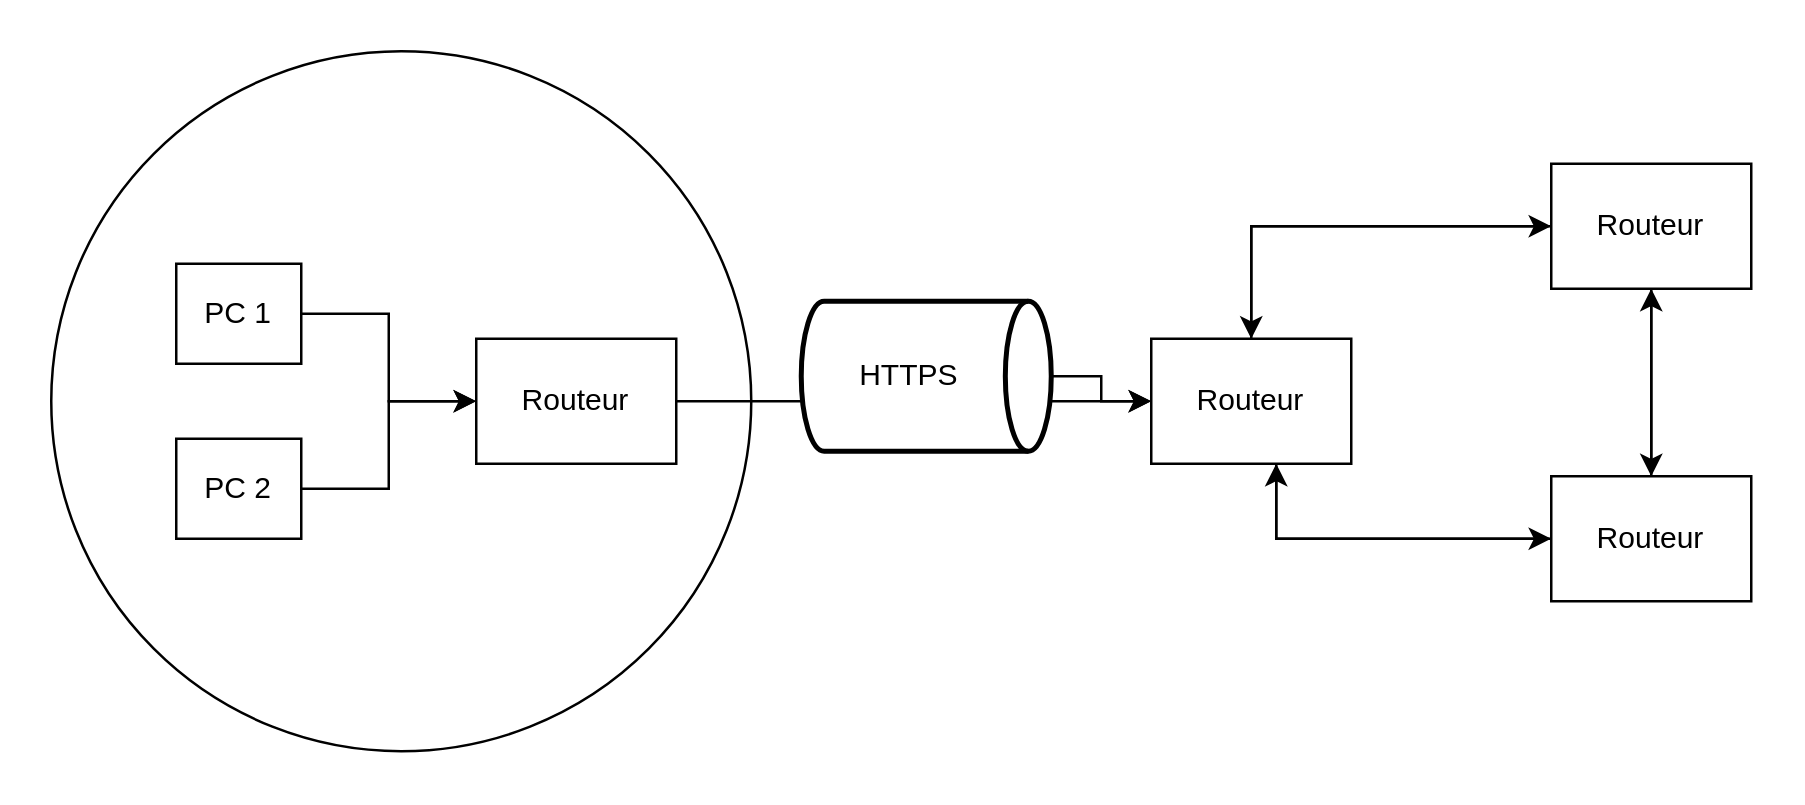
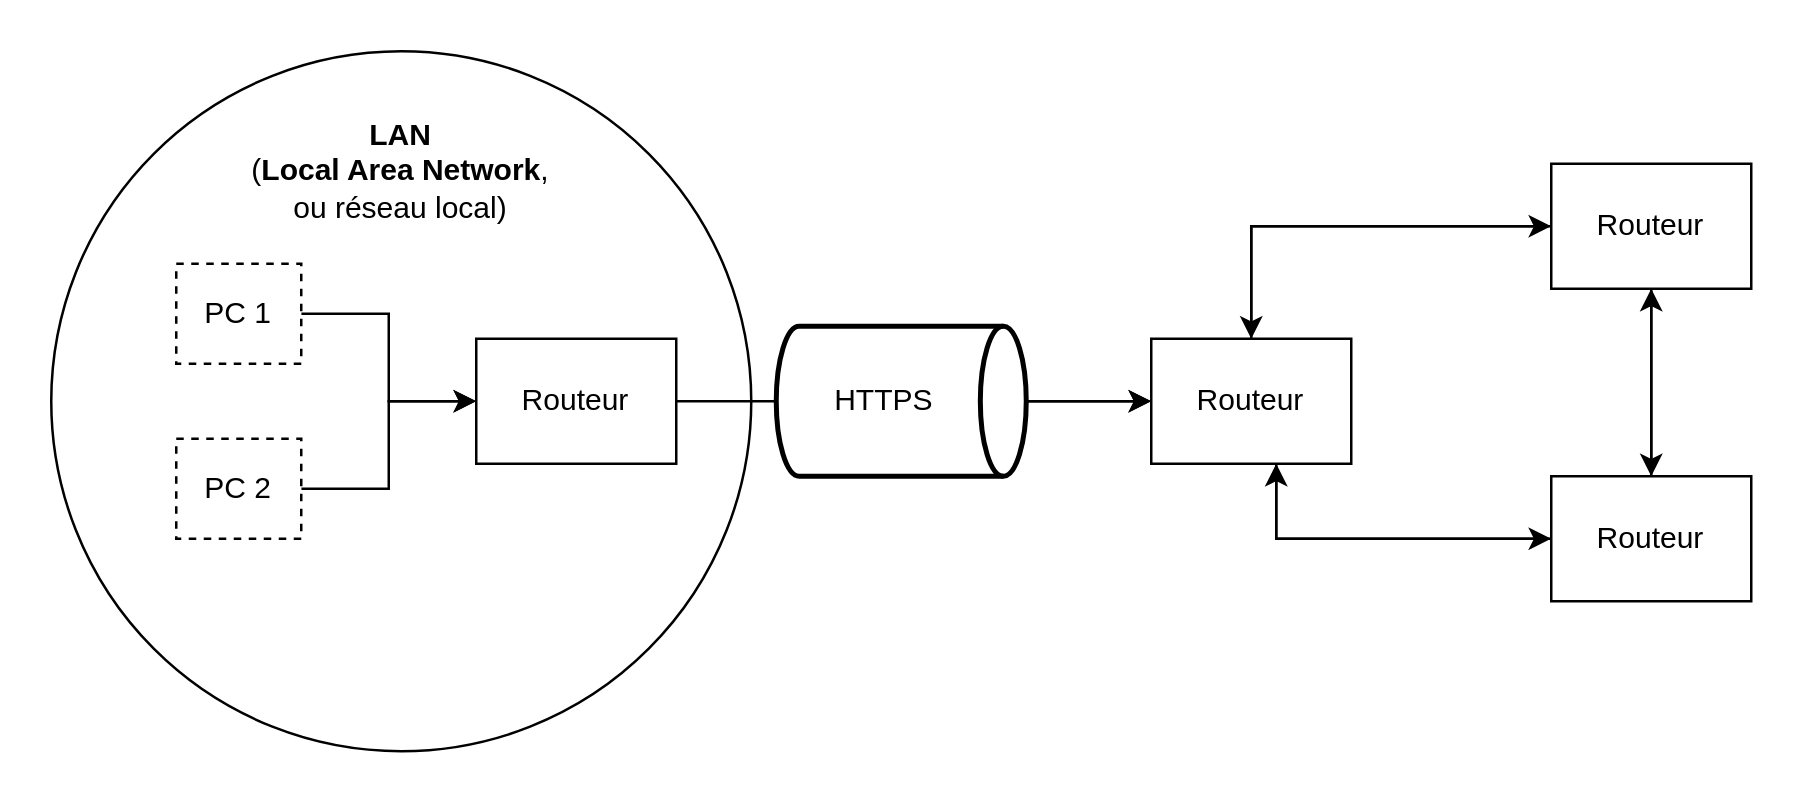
none -> (401, 170)
(239, 314) -> (239, 314)
(926, 376) -> (901, 401)
(239, 489) -> (239, 489)
